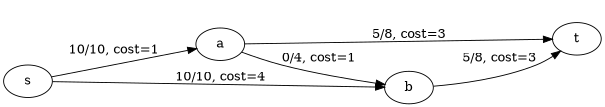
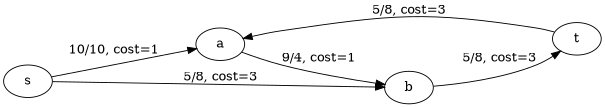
(394, 42) -> (403, 17)
(319, 58) -> (319, 58)
(220, 77) -> (220, 77)
